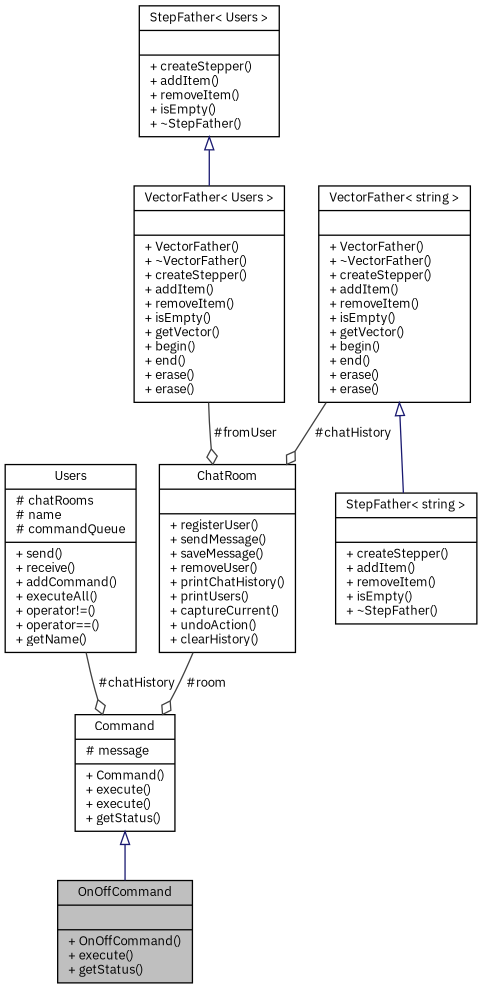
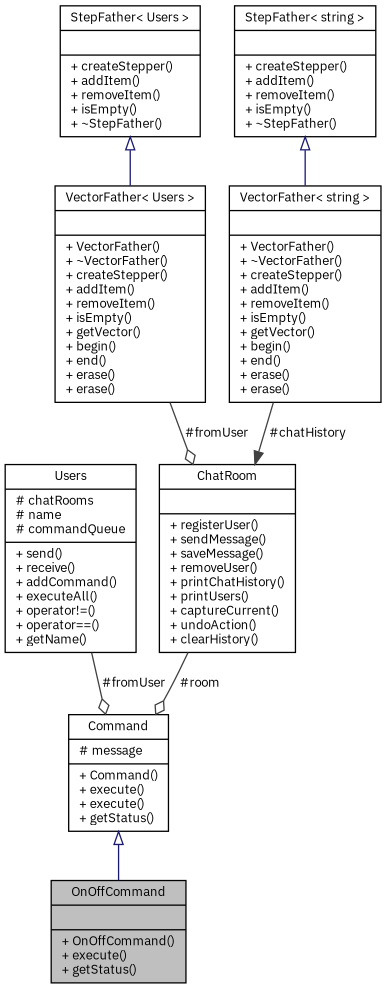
(311, 427) -> (266, 427)
(402, 454) -> (305, 168)
(135, 684) -> (133, 684)
